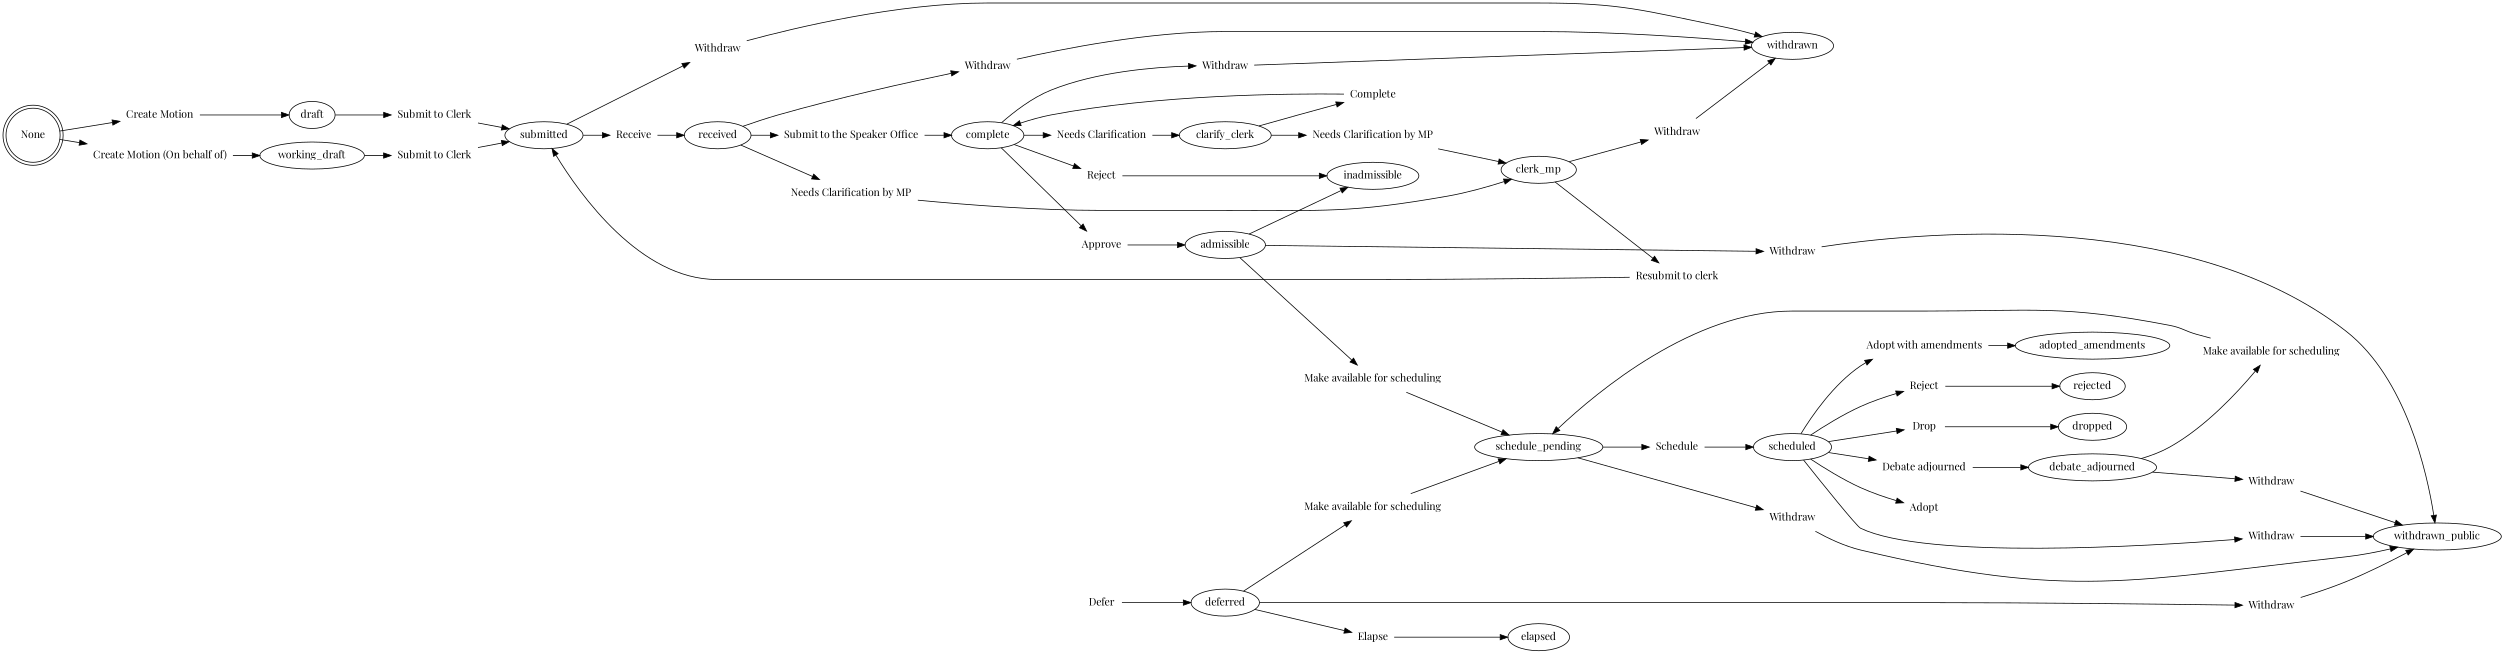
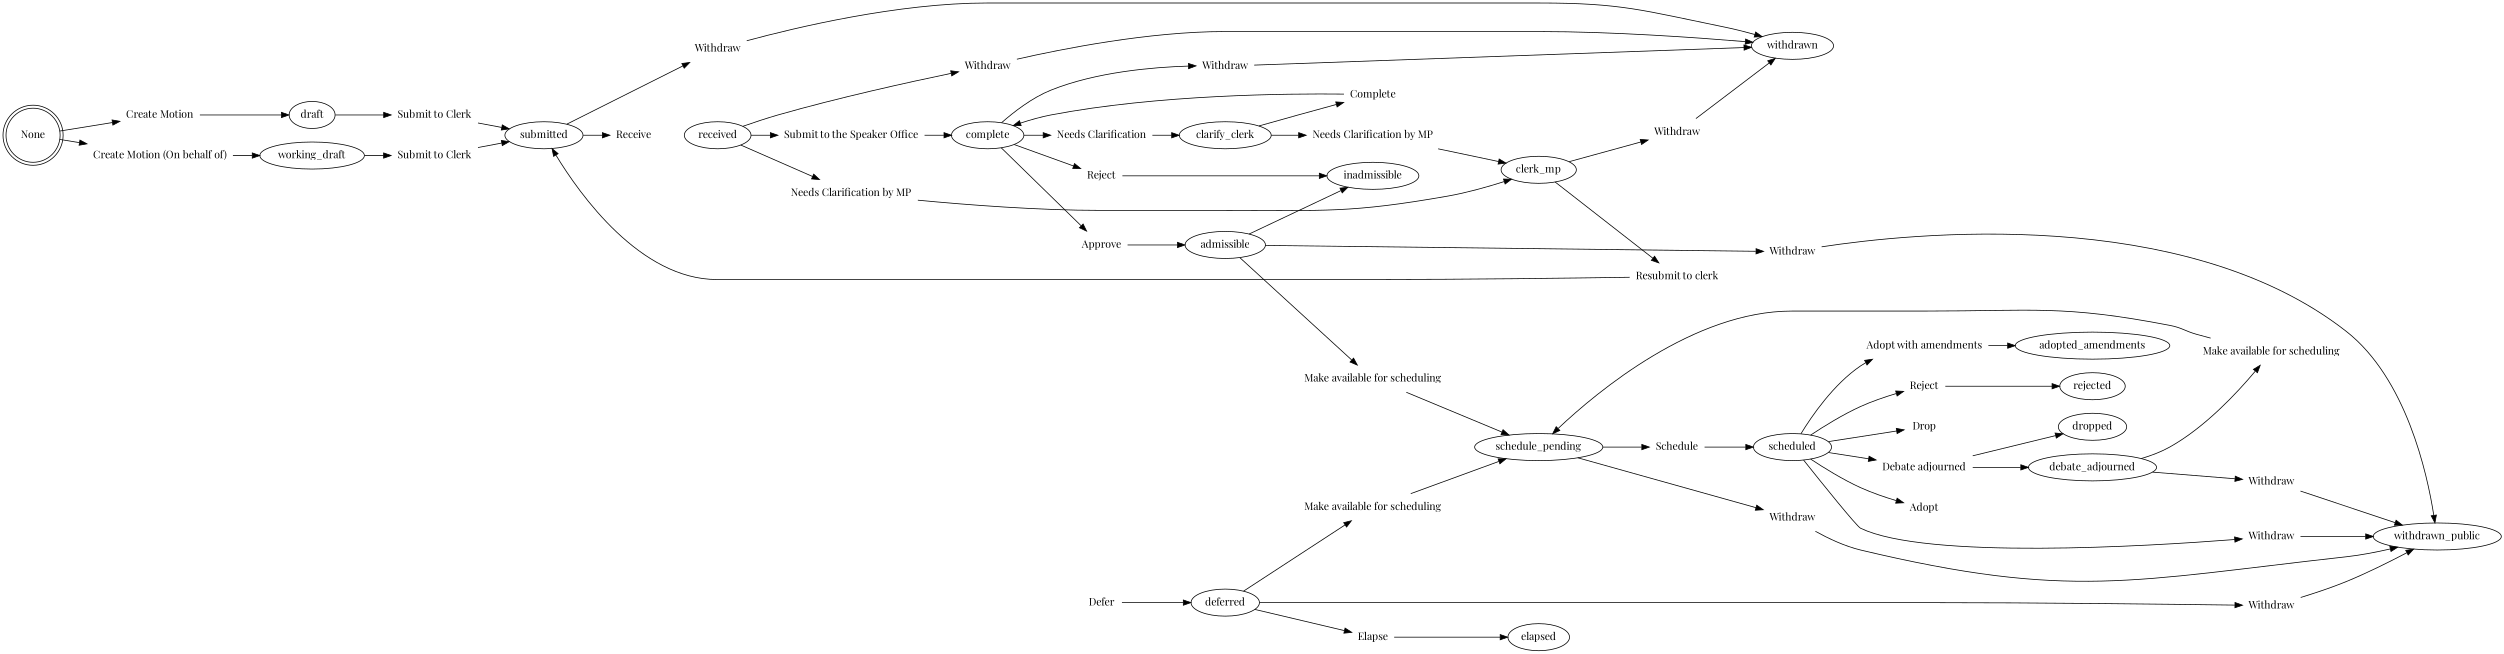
(667, 135) -> none
(1998, 427) -> (2014, 446)
